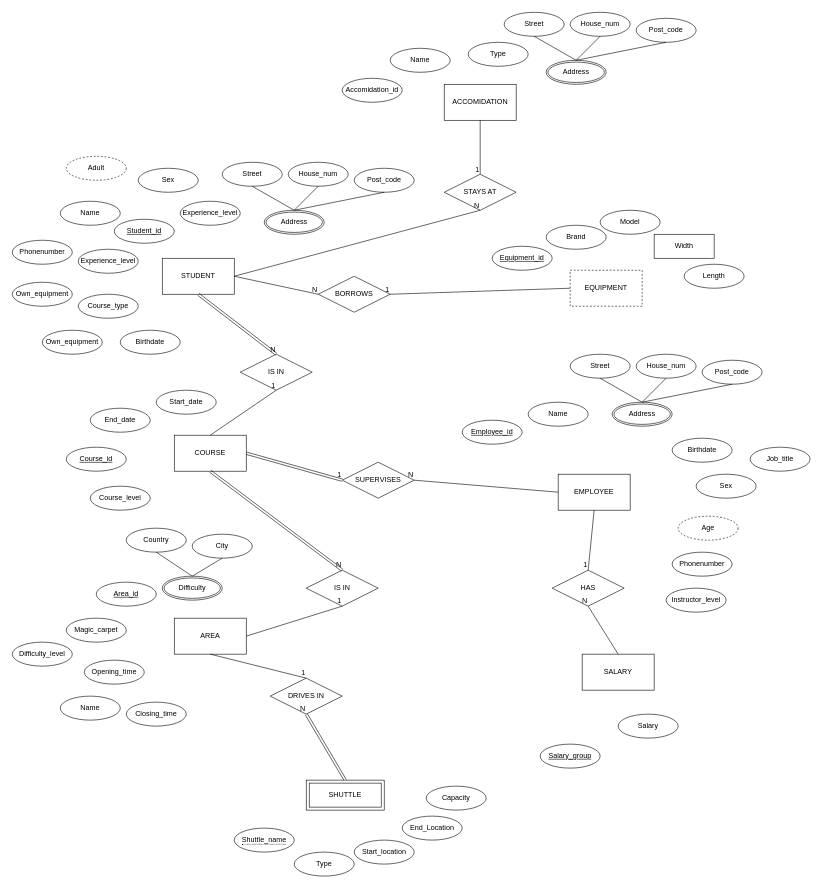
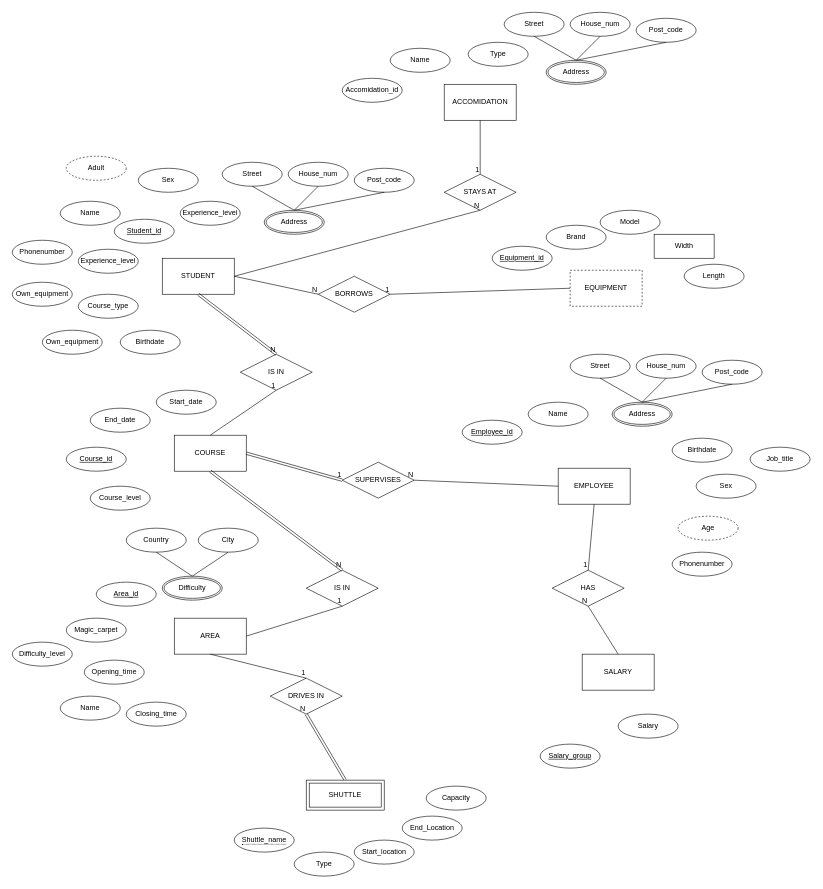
(594, 492) -> (594, 486)
(222, 546) -> (228, 540)
(696, 600) -> none
